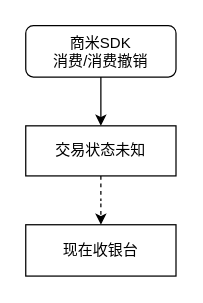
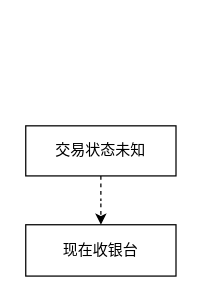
(101, 51) -> none
(101, 97) -> none
